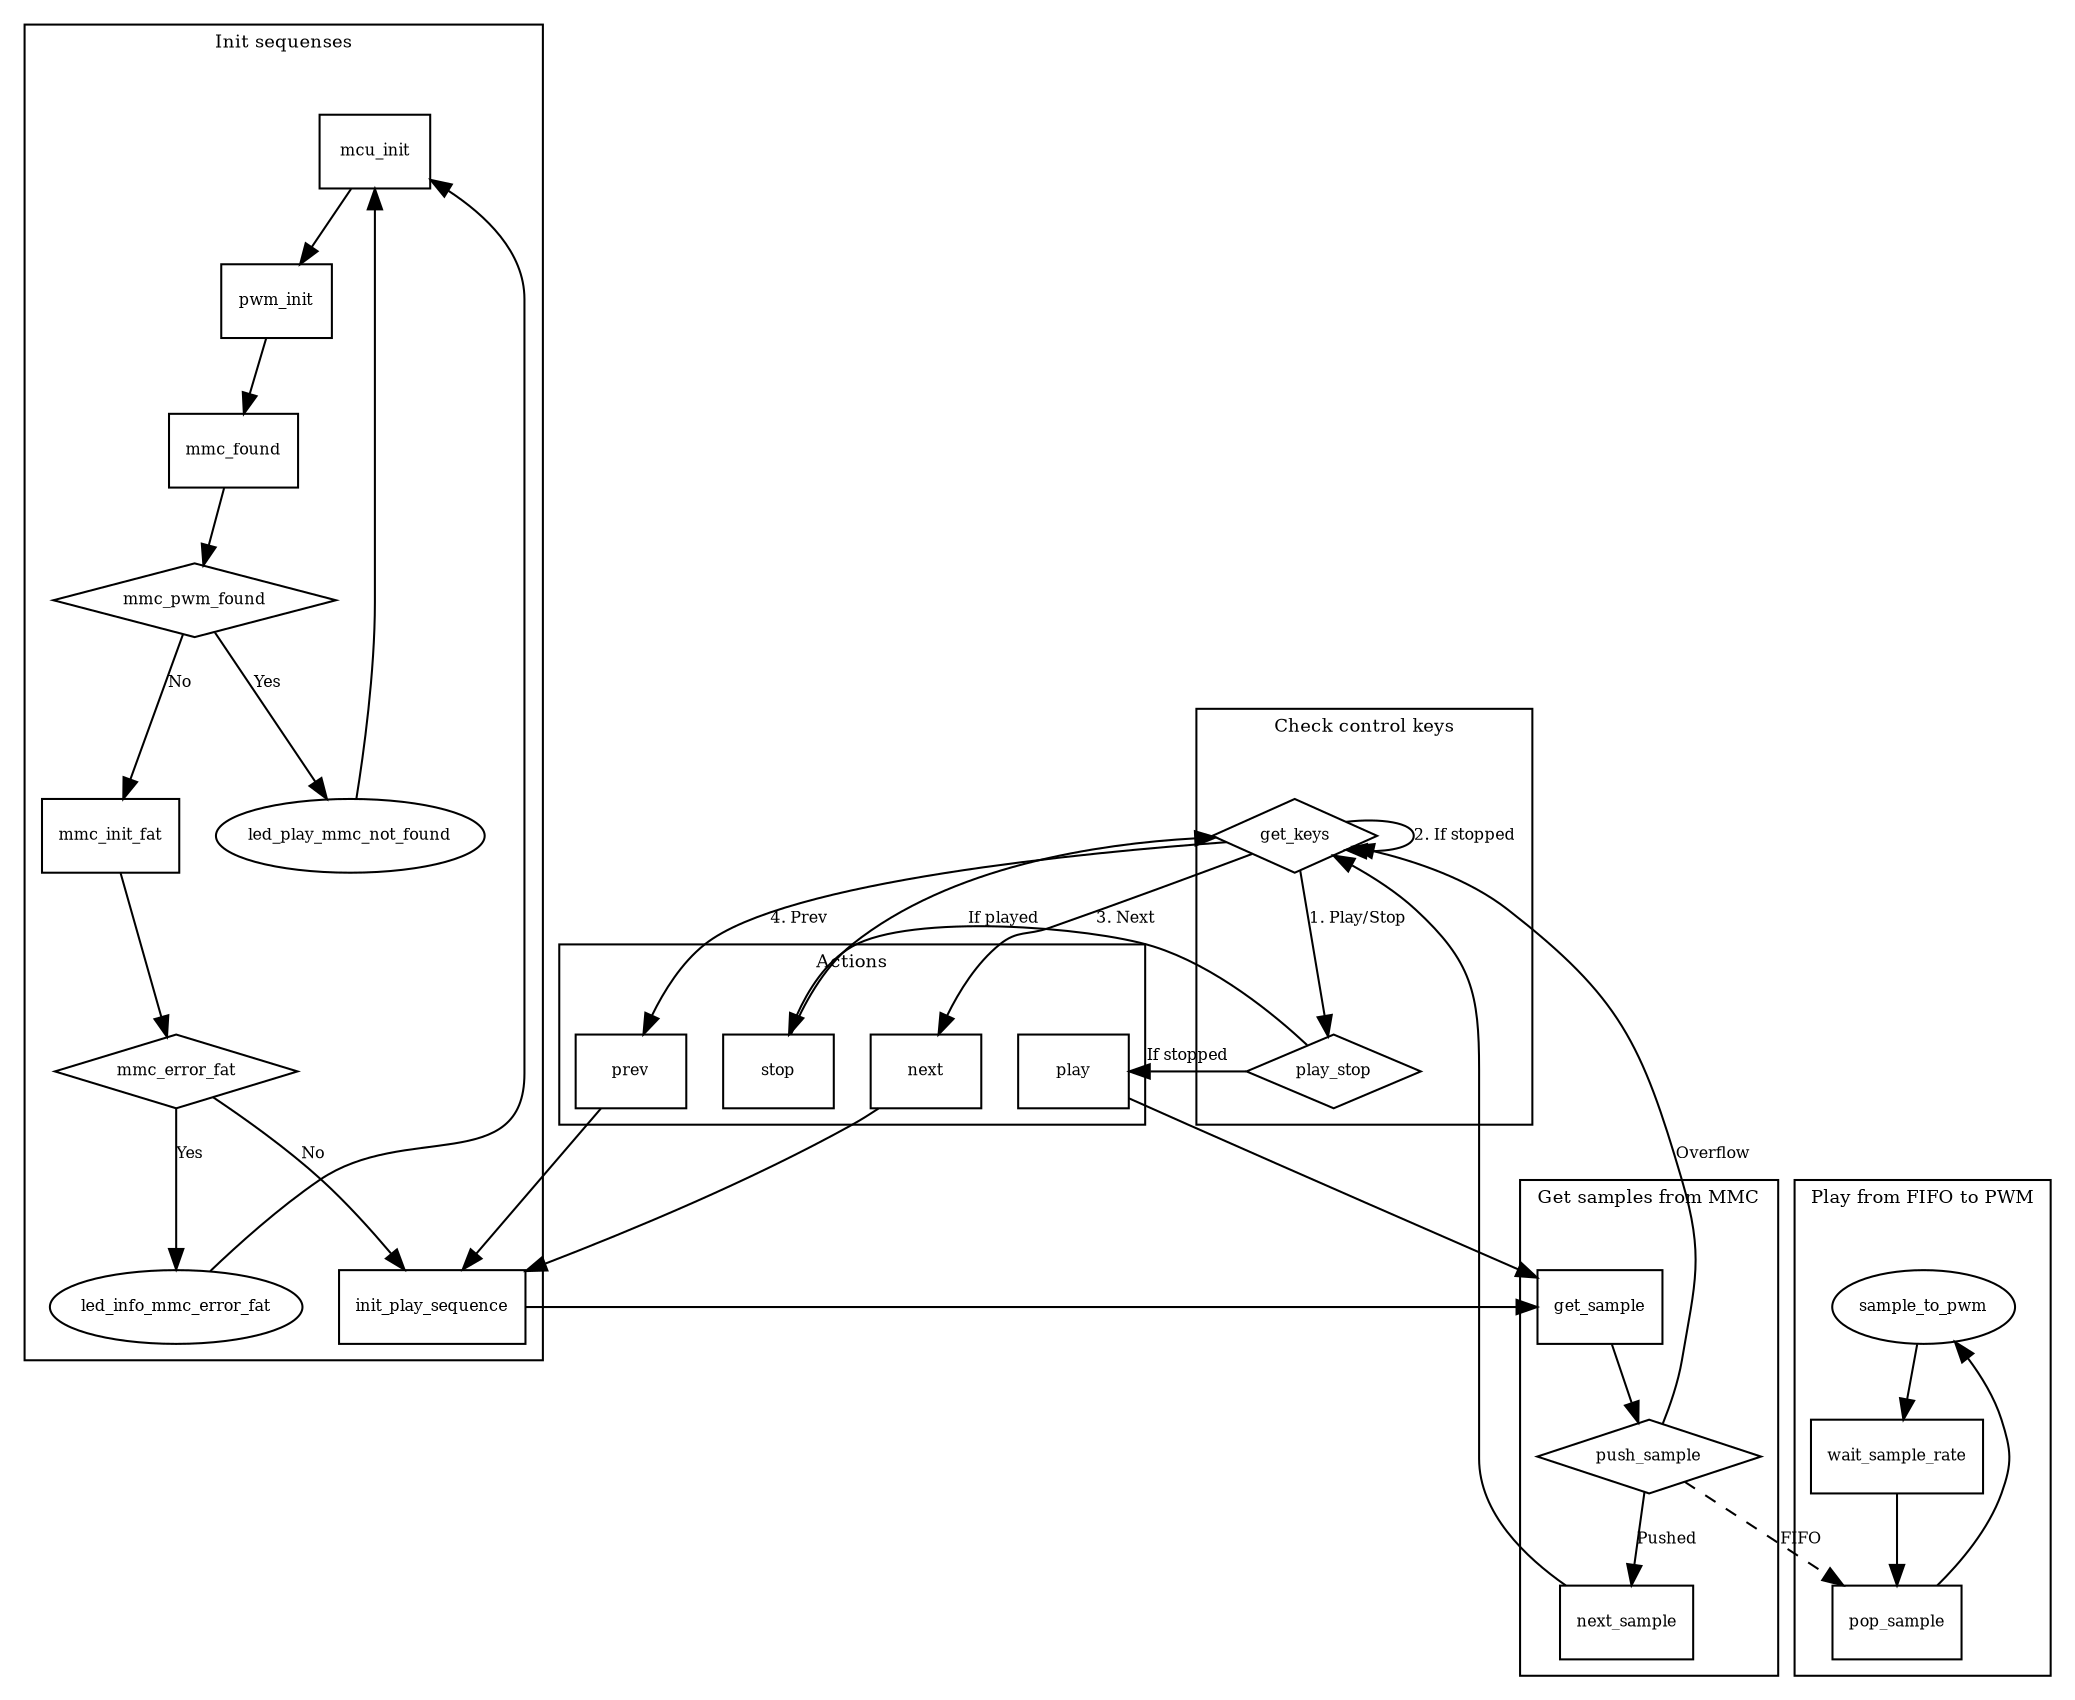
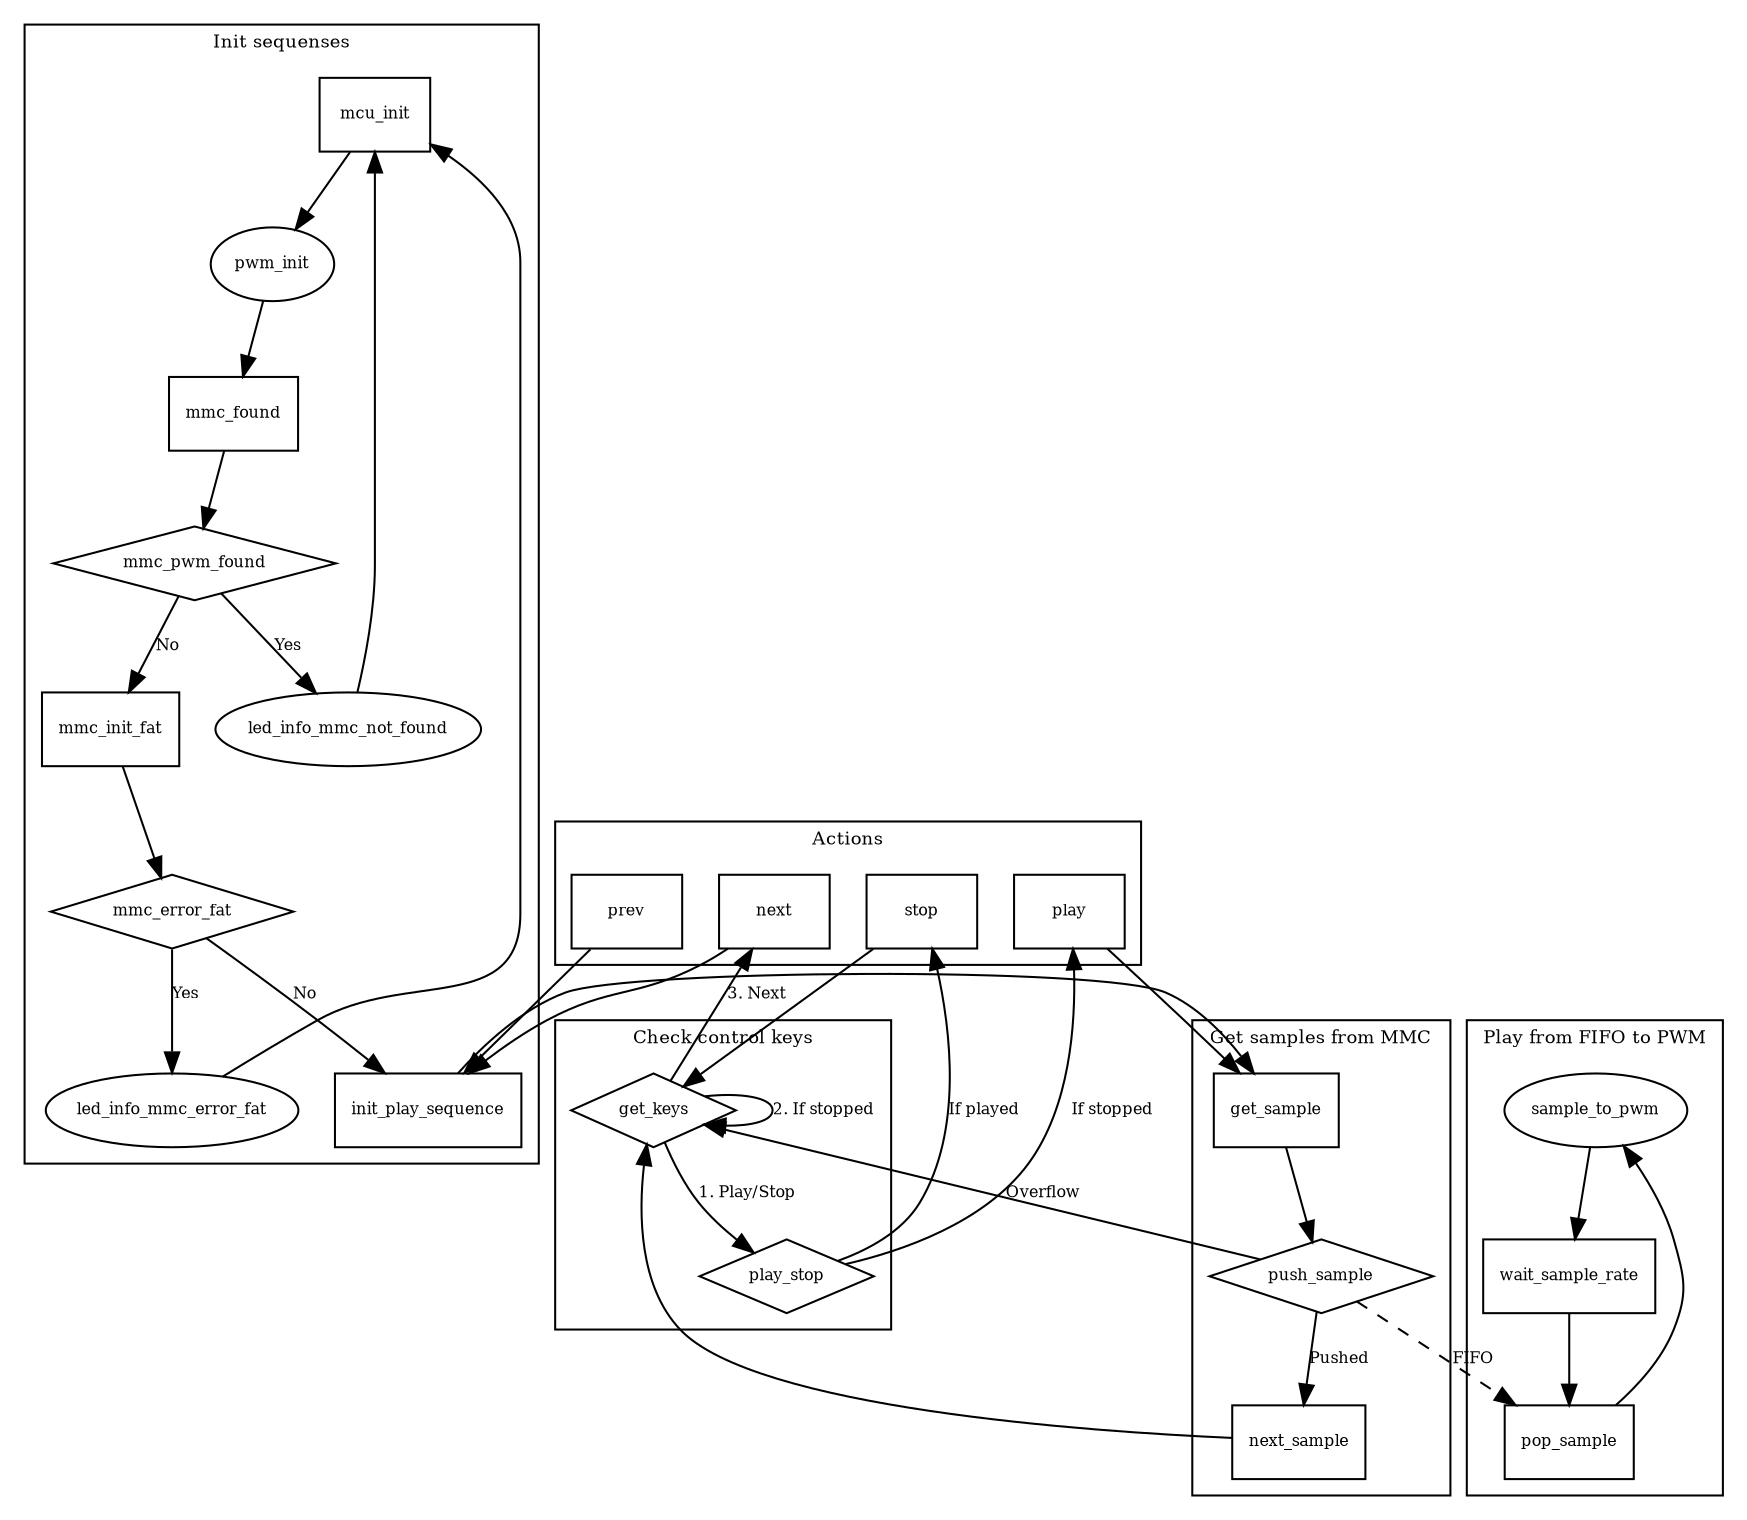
(277, 301) -> (272, 264)
(350, 836) -> (348, 729)
(916, 878) -> none
